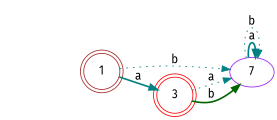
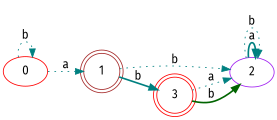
none -> (25, 71)
(252, 72) -> (252, 72)
(138, 77) -> (138, 77)
